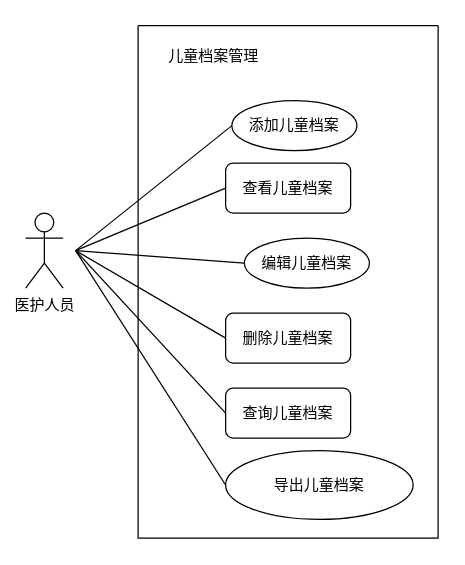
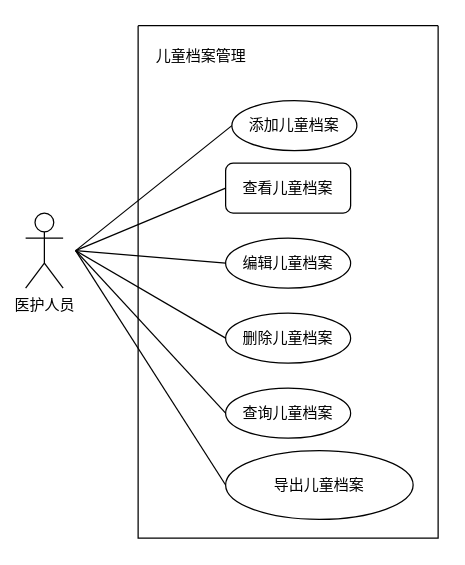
(213, 57) -> (201, 57)
(307, 263) -> (288, 263)
(288, 338) -> (288, 338)
(288, 413) -> (288, 413)
